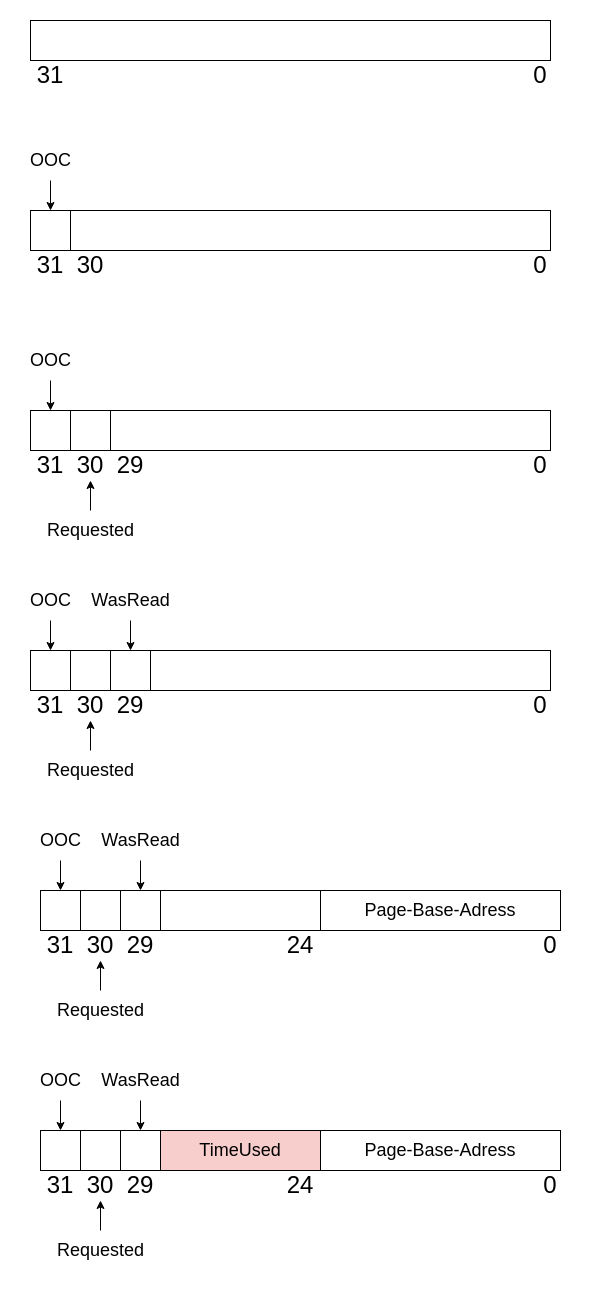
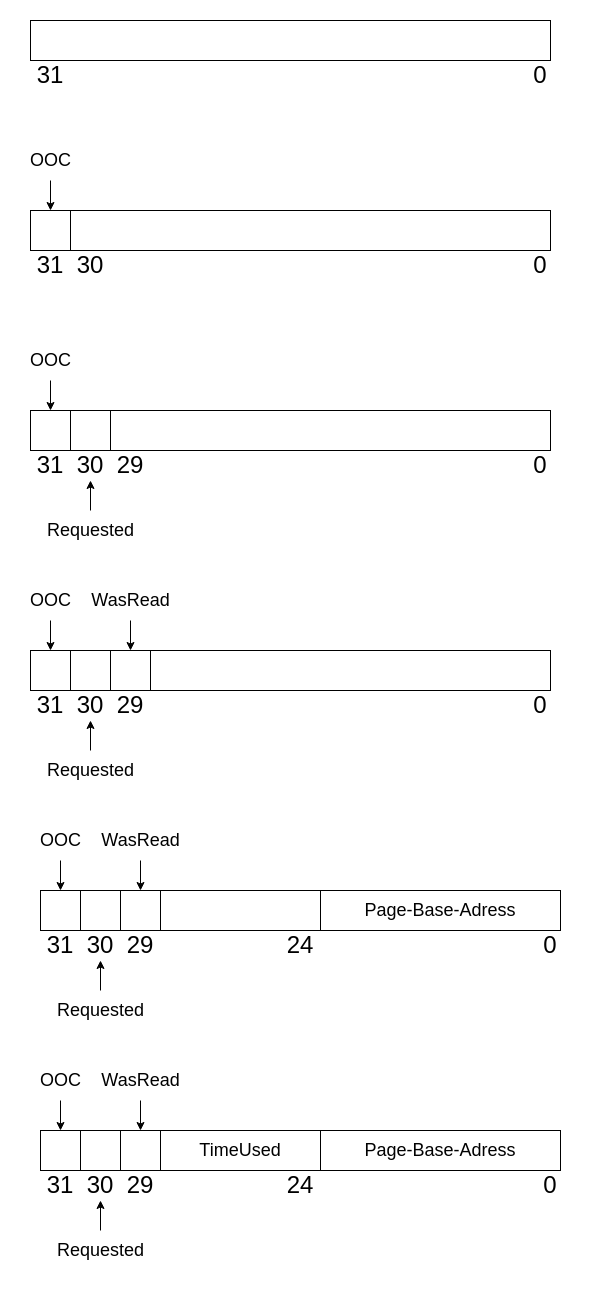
(241, 1151) -> (241, 1151)
